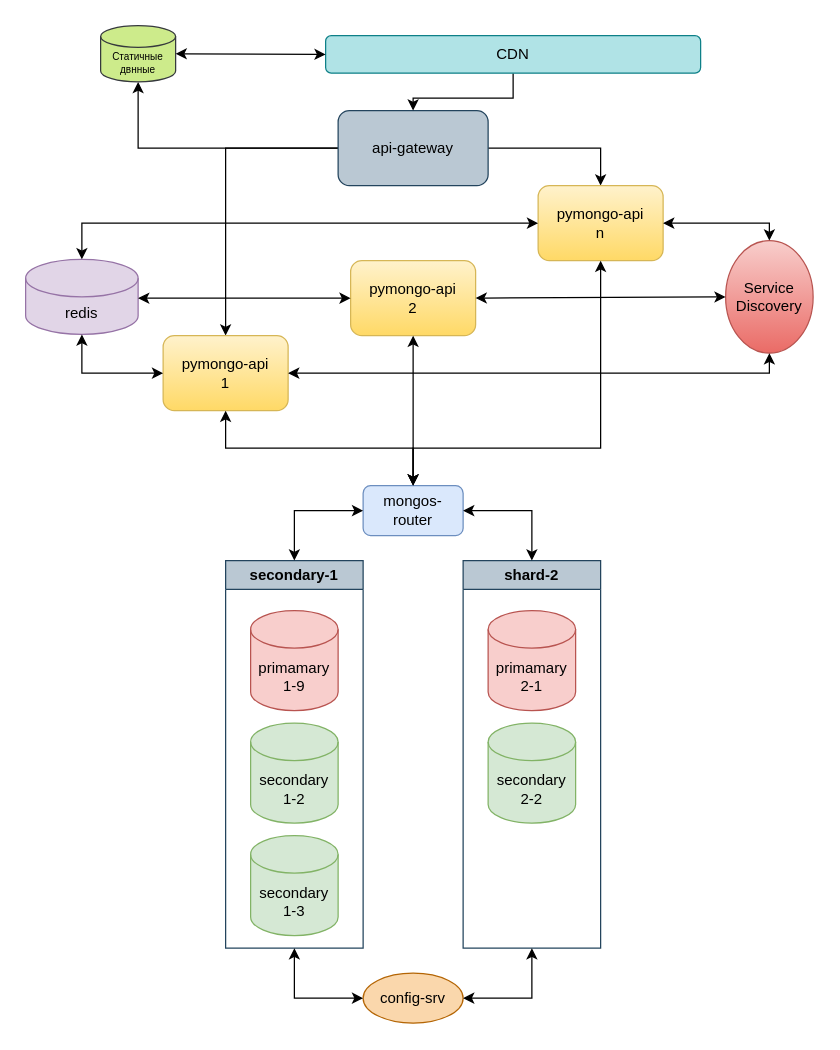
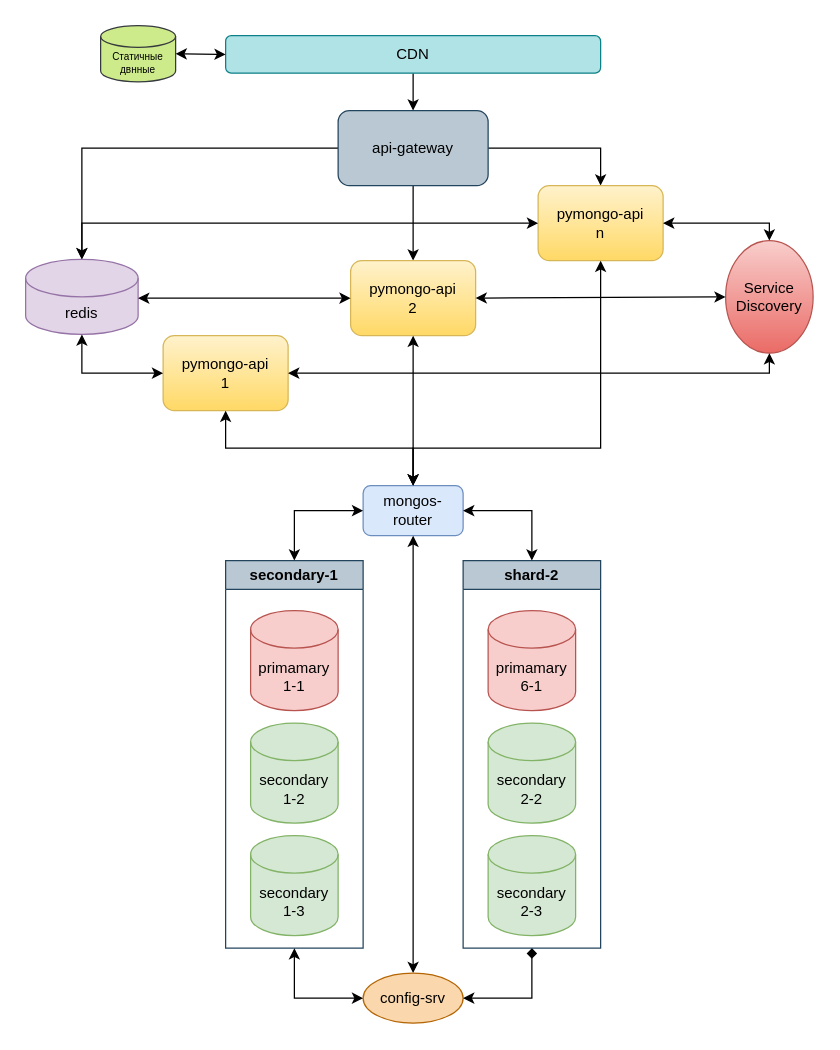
(513, 54) -> (413, 54)
(138, 118) -> (413, 219)
(226, 238) -> (82, 158)
(294, 677) -> (294, 677)
(532, 677) -> (532, 677)
none -> (413, 755)
none -> (532, 886)
(532, 958) -> (532, 959)
